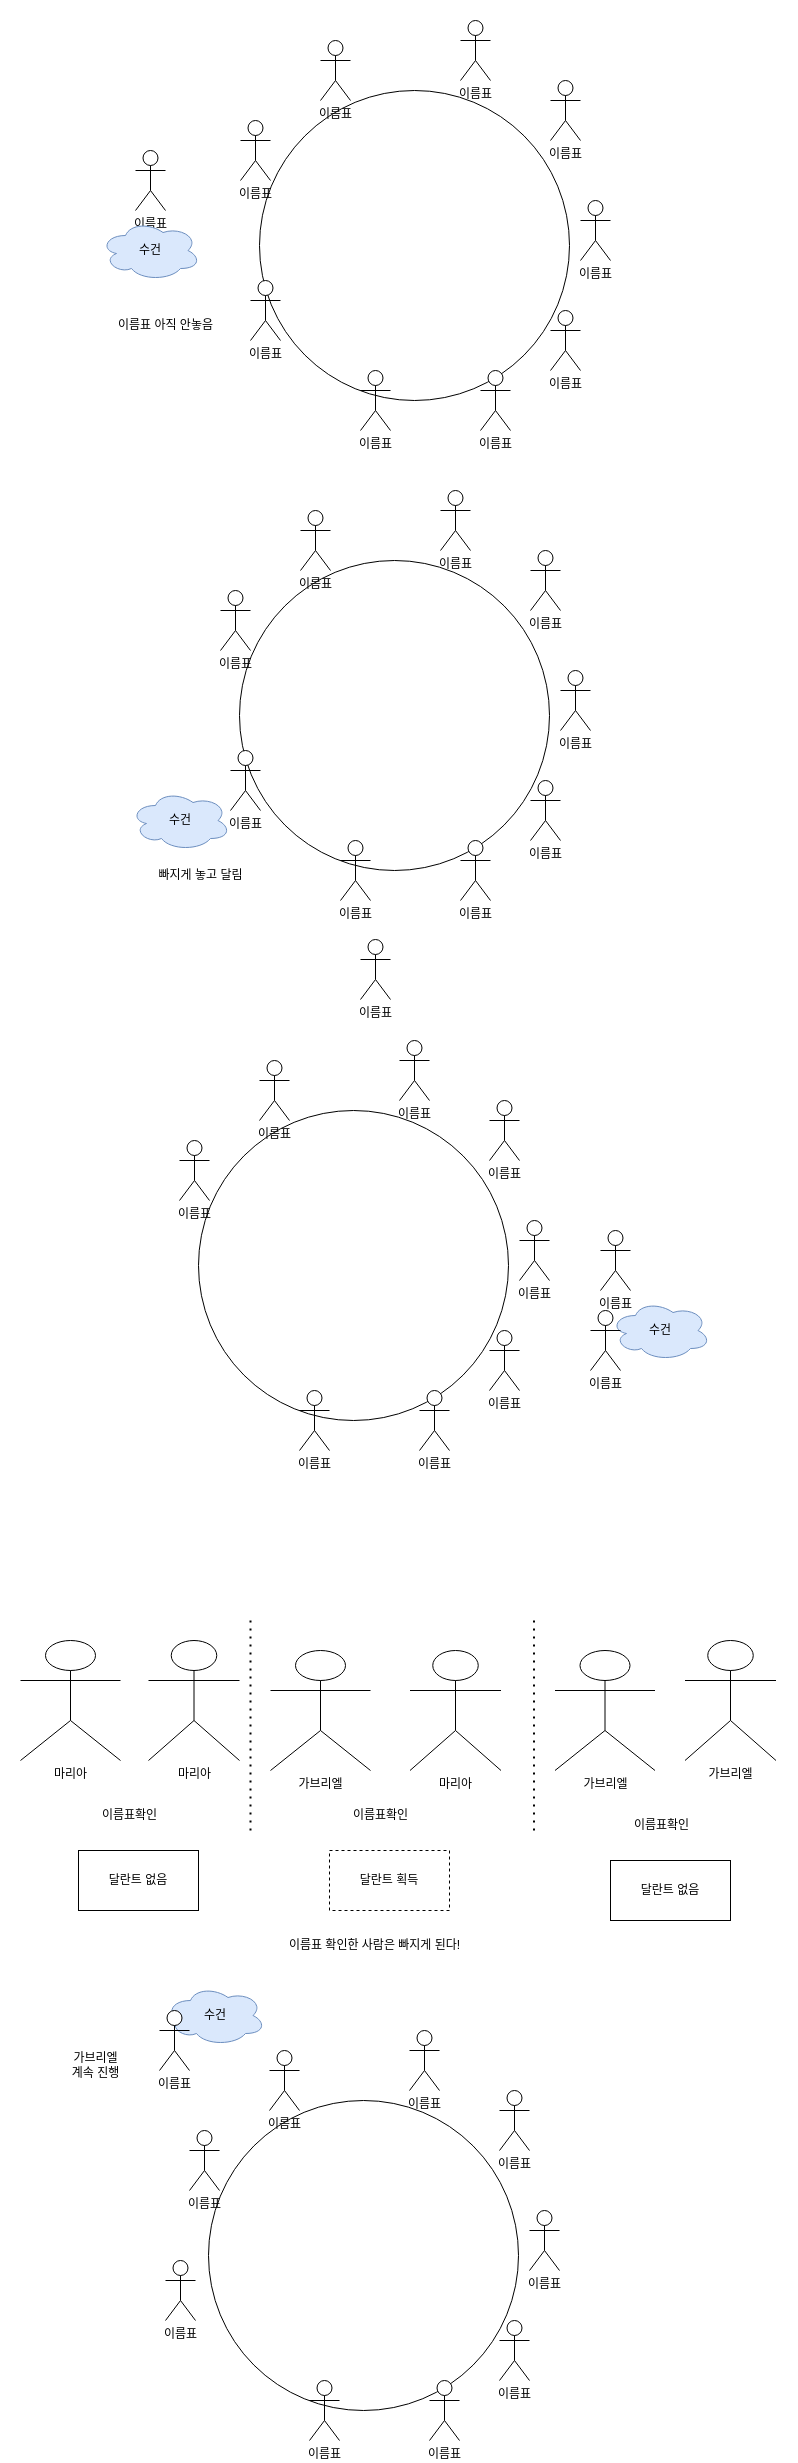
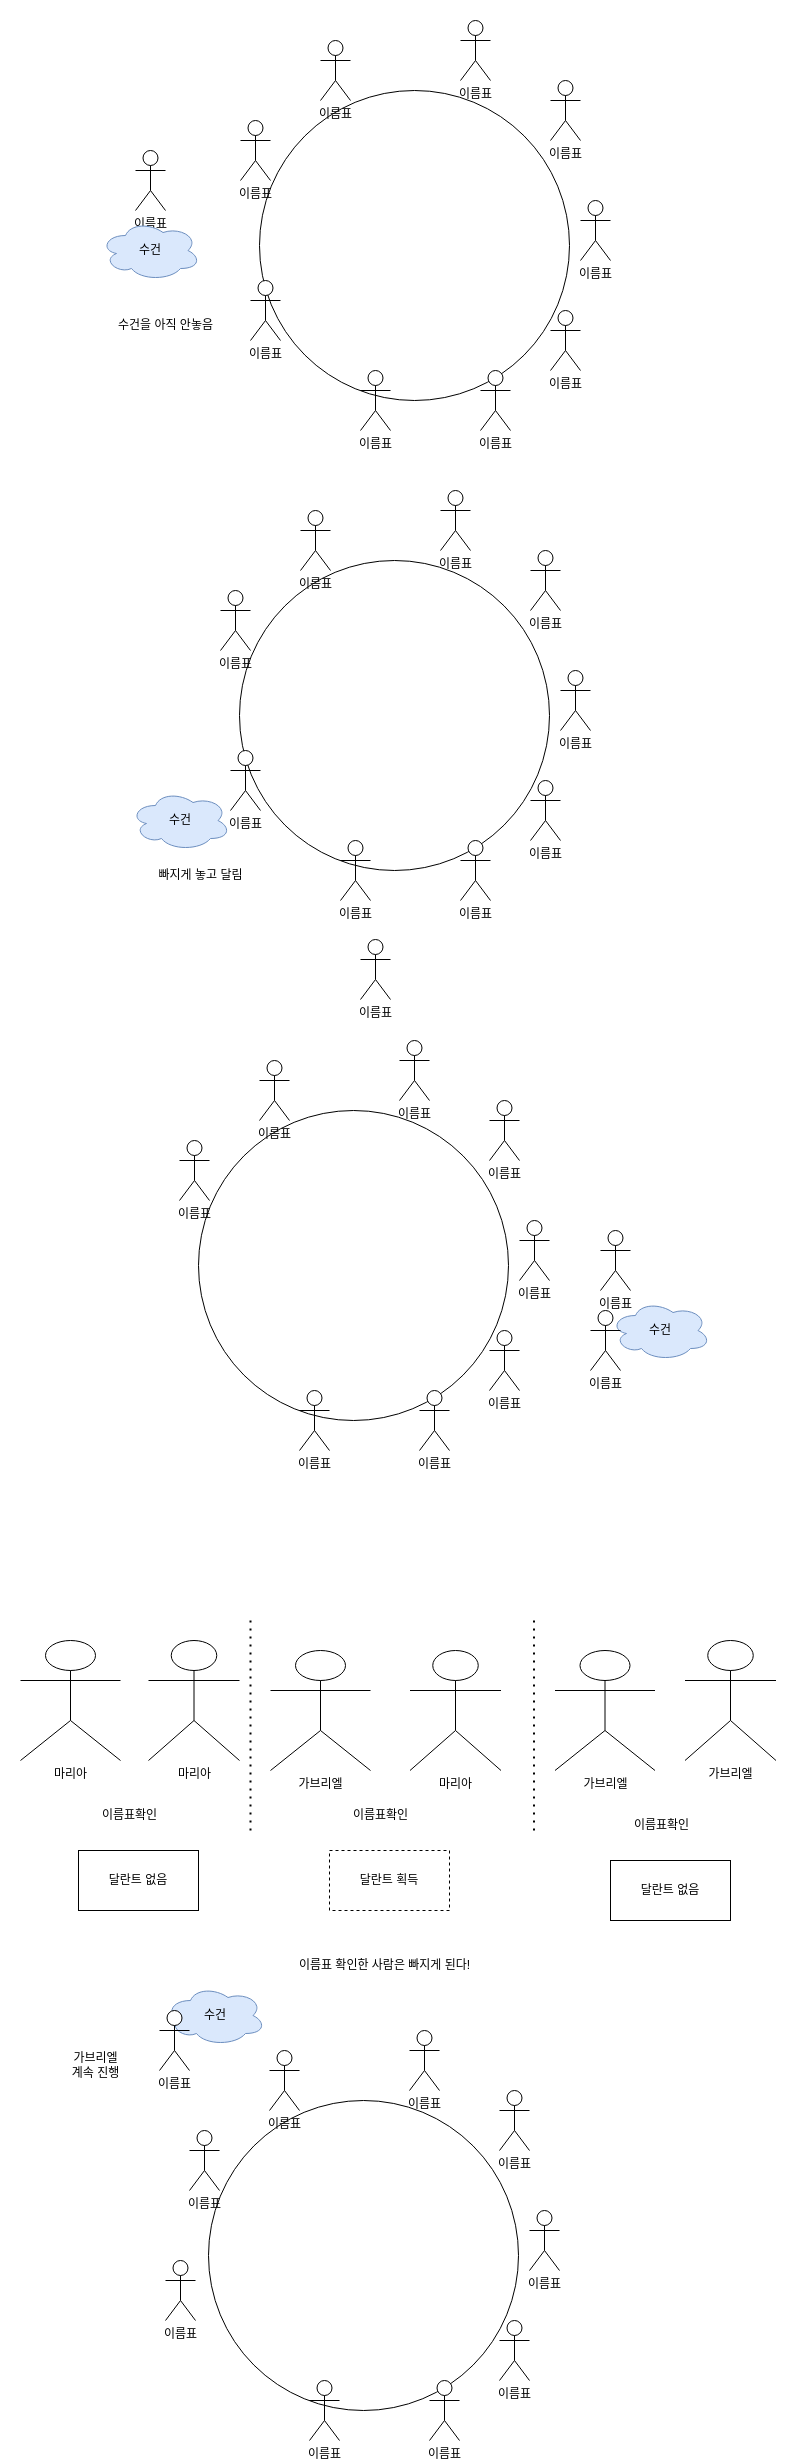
(166, 326) -> (166, 326)
(375, 1946) -> (385, 1966)
